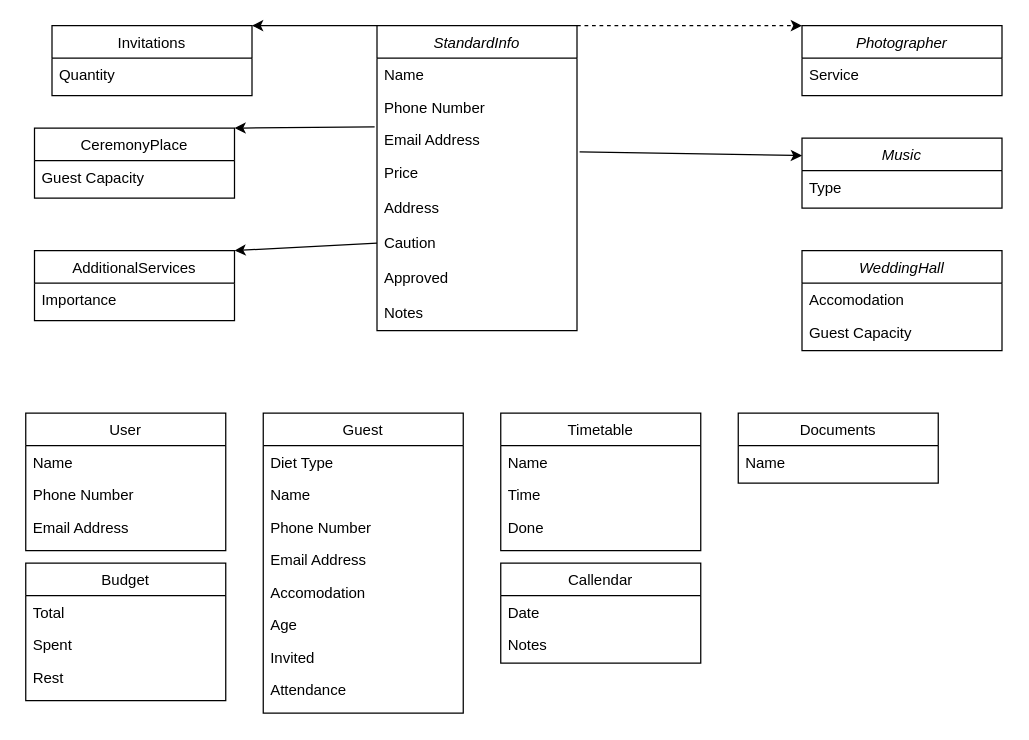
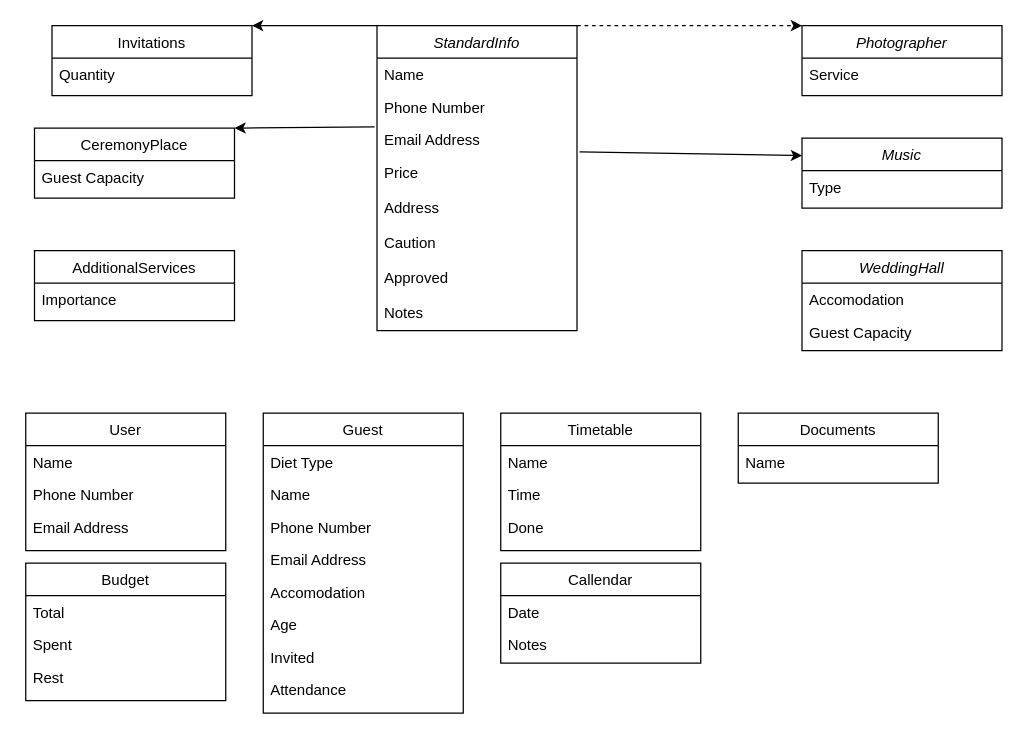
(309, 247) -> none
